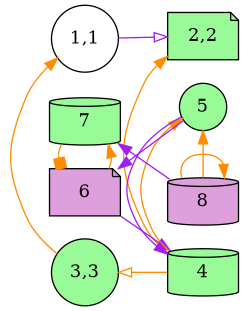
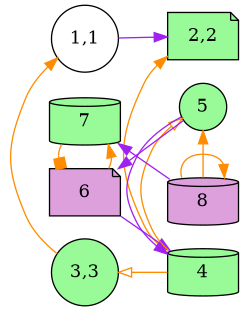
(136, 38) -> (136, 38)
(141, 188) -> (141, 188)
